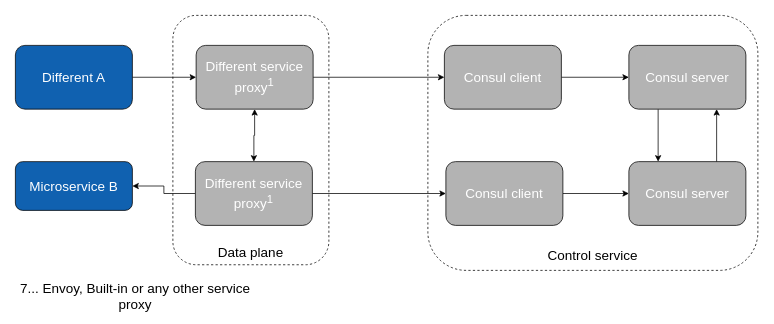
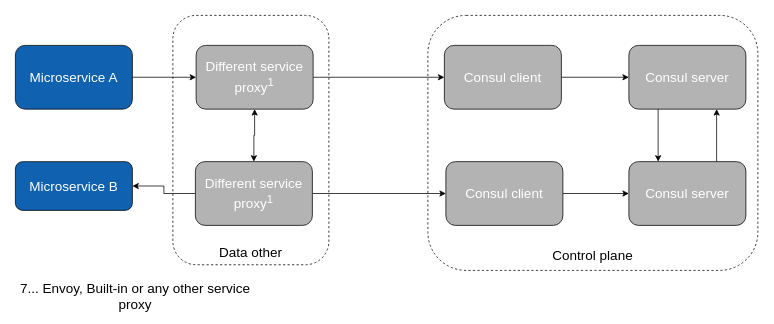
(74, 78) -> (74, 78)
(251, 140) -> (251, 140)
(593, 143) -> (593, 143)
